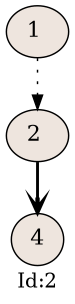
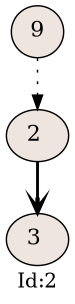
(38, 32) -> (38, 32)
(38, 240) -> (38, 240)
